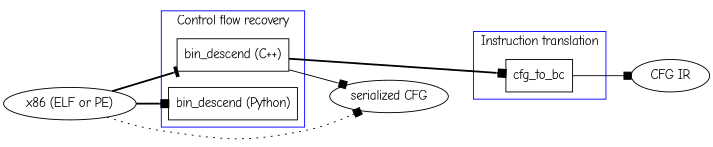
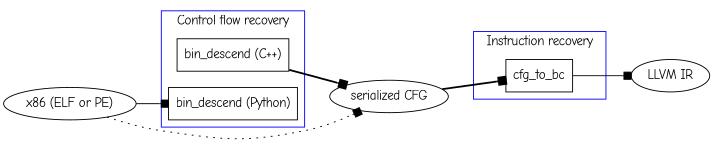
(540, 42) -> (540, 42)
(393, 66) -> (467, 86)
(313, 76) -> (313, 76)
(670, 76) -> (670, 76)
(143, 82) -> none
(148, 104) -> (148, 104)
